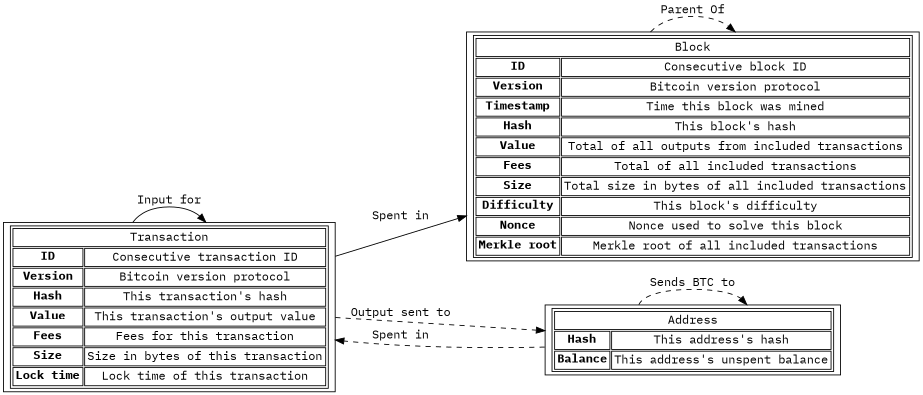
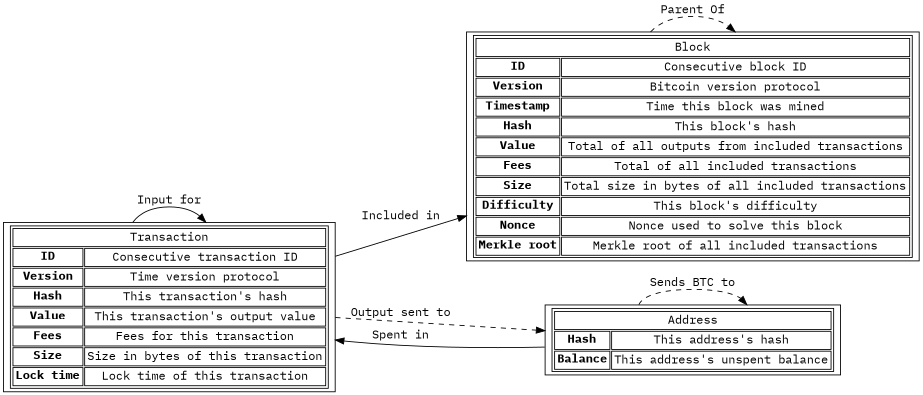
(401, 216) -> (401, 216)
(205, 277) -> (205, 277)
(444, 347) -> (444, 347)
